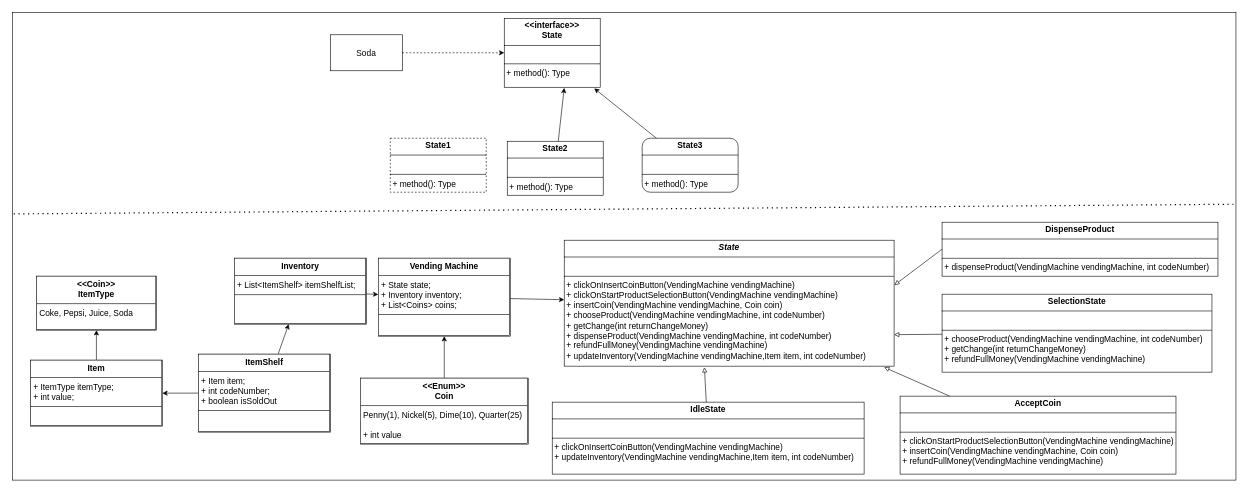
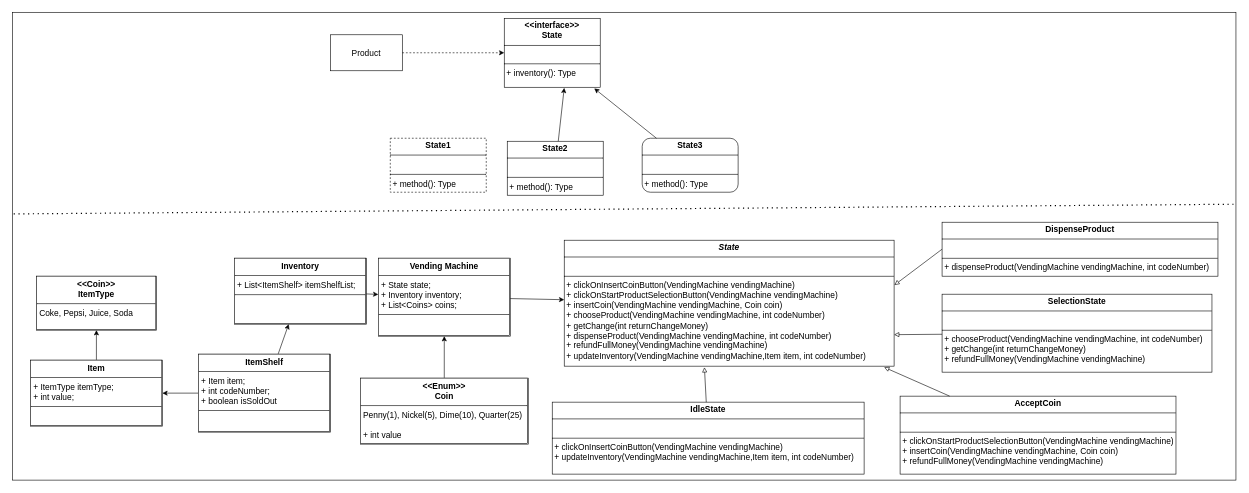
(539, 33) -> (545, 33)
(366, 53) -> (366, 53)
